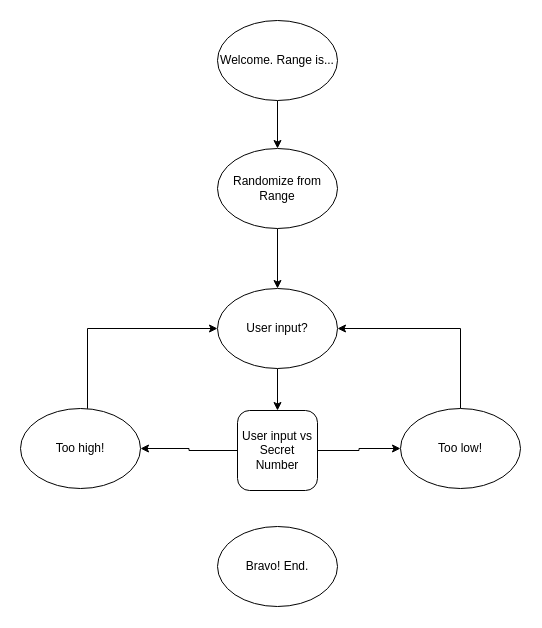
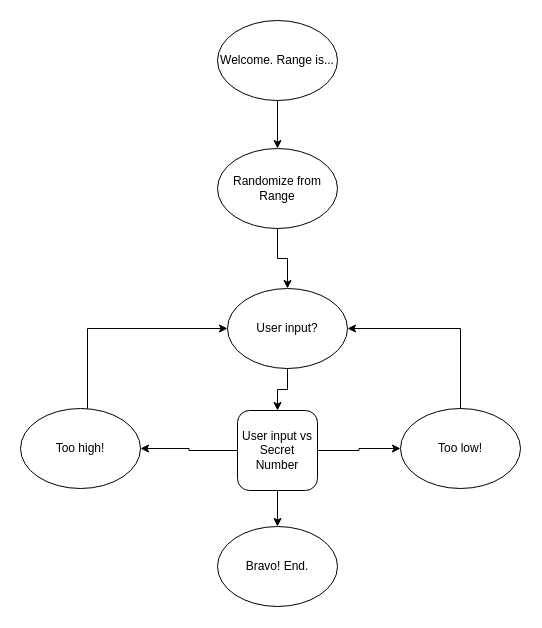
(278, 329) -> (288, 329)
none -> (278, 509)
